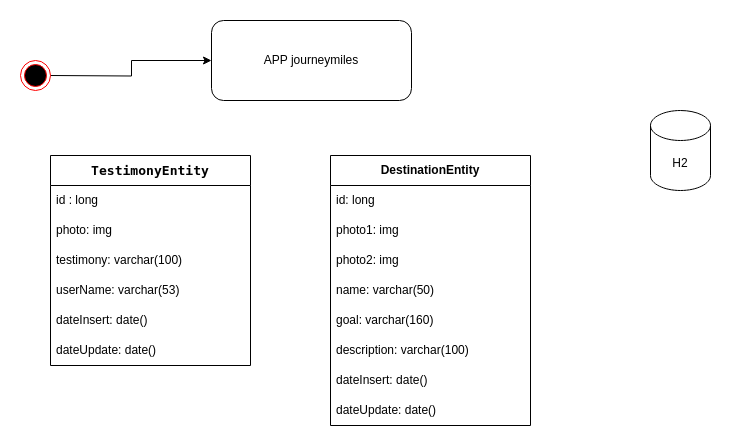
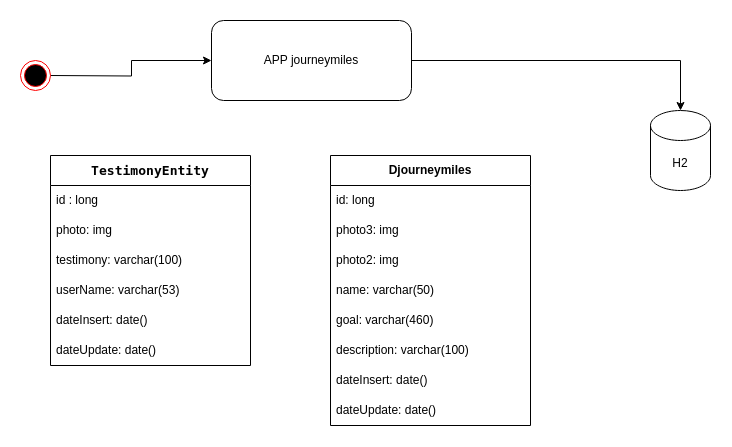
none -> (568, 61)
(431, 171) -> (431, 171)
(369, 231) -> (369, 231)
(392, 321) -> (392, 321)
